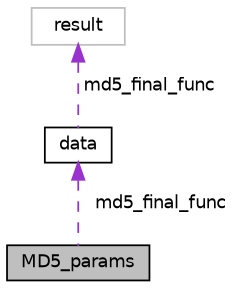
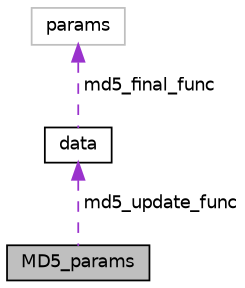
(78, 26) -> (78, 26)
(158, 204) -> (158, 204)
